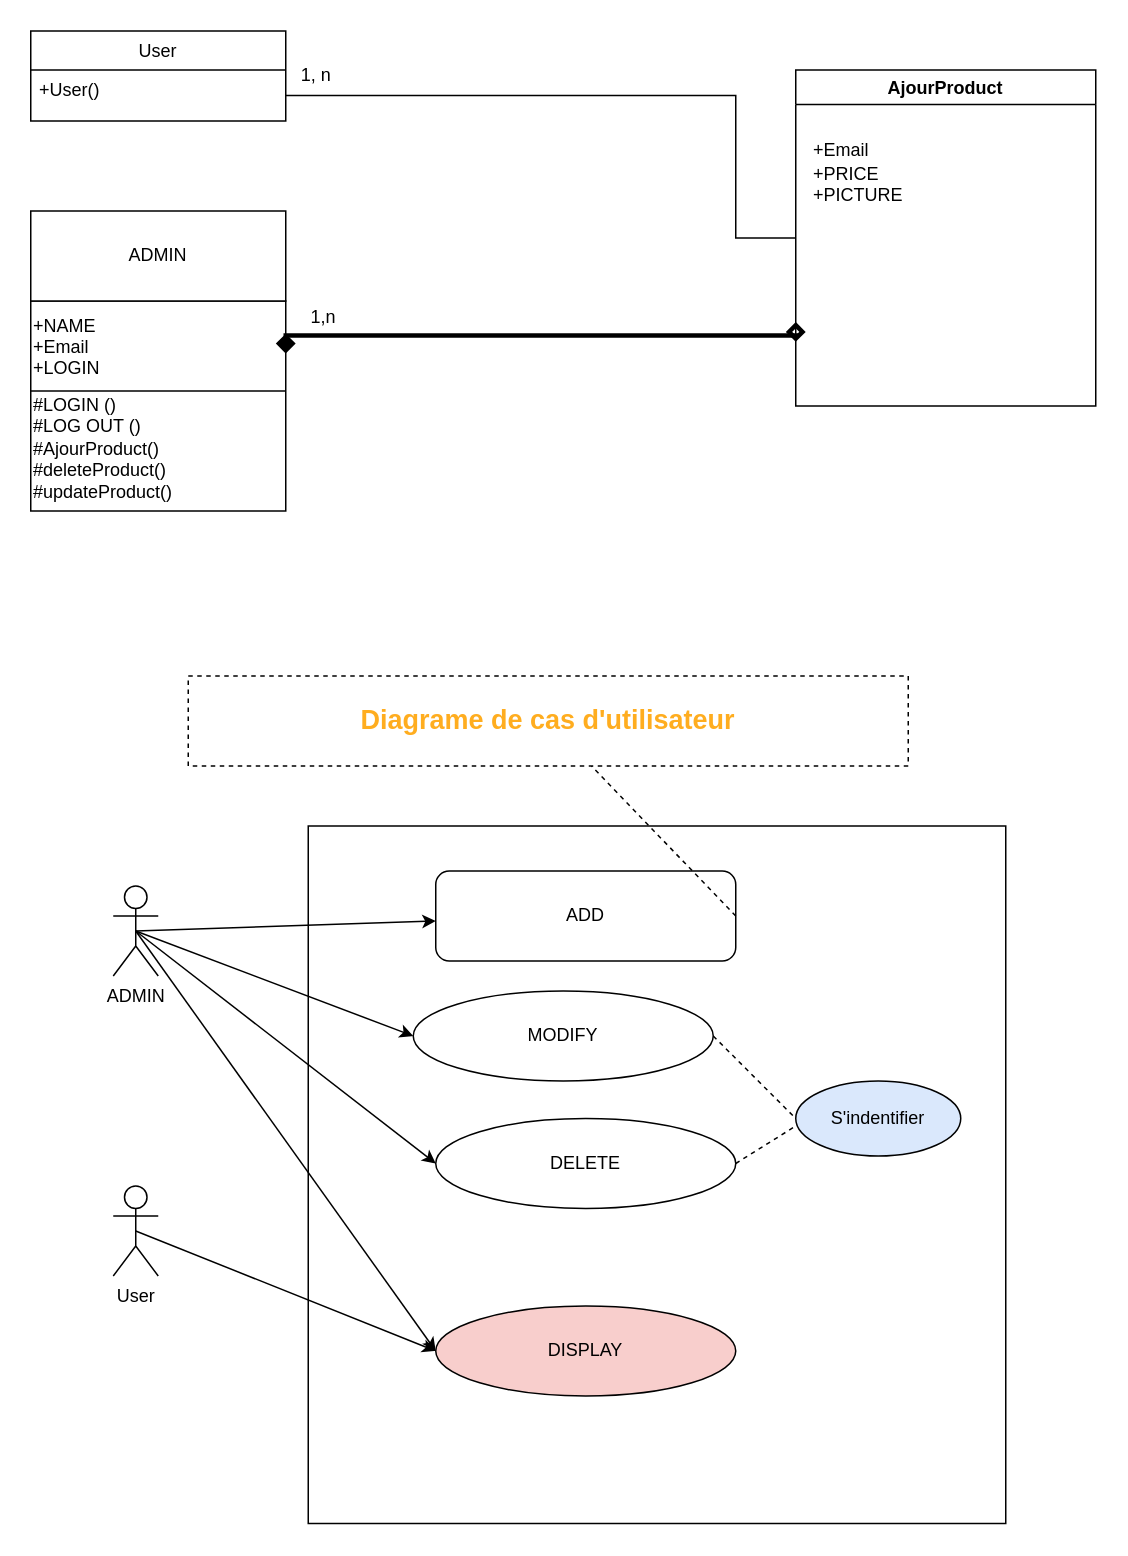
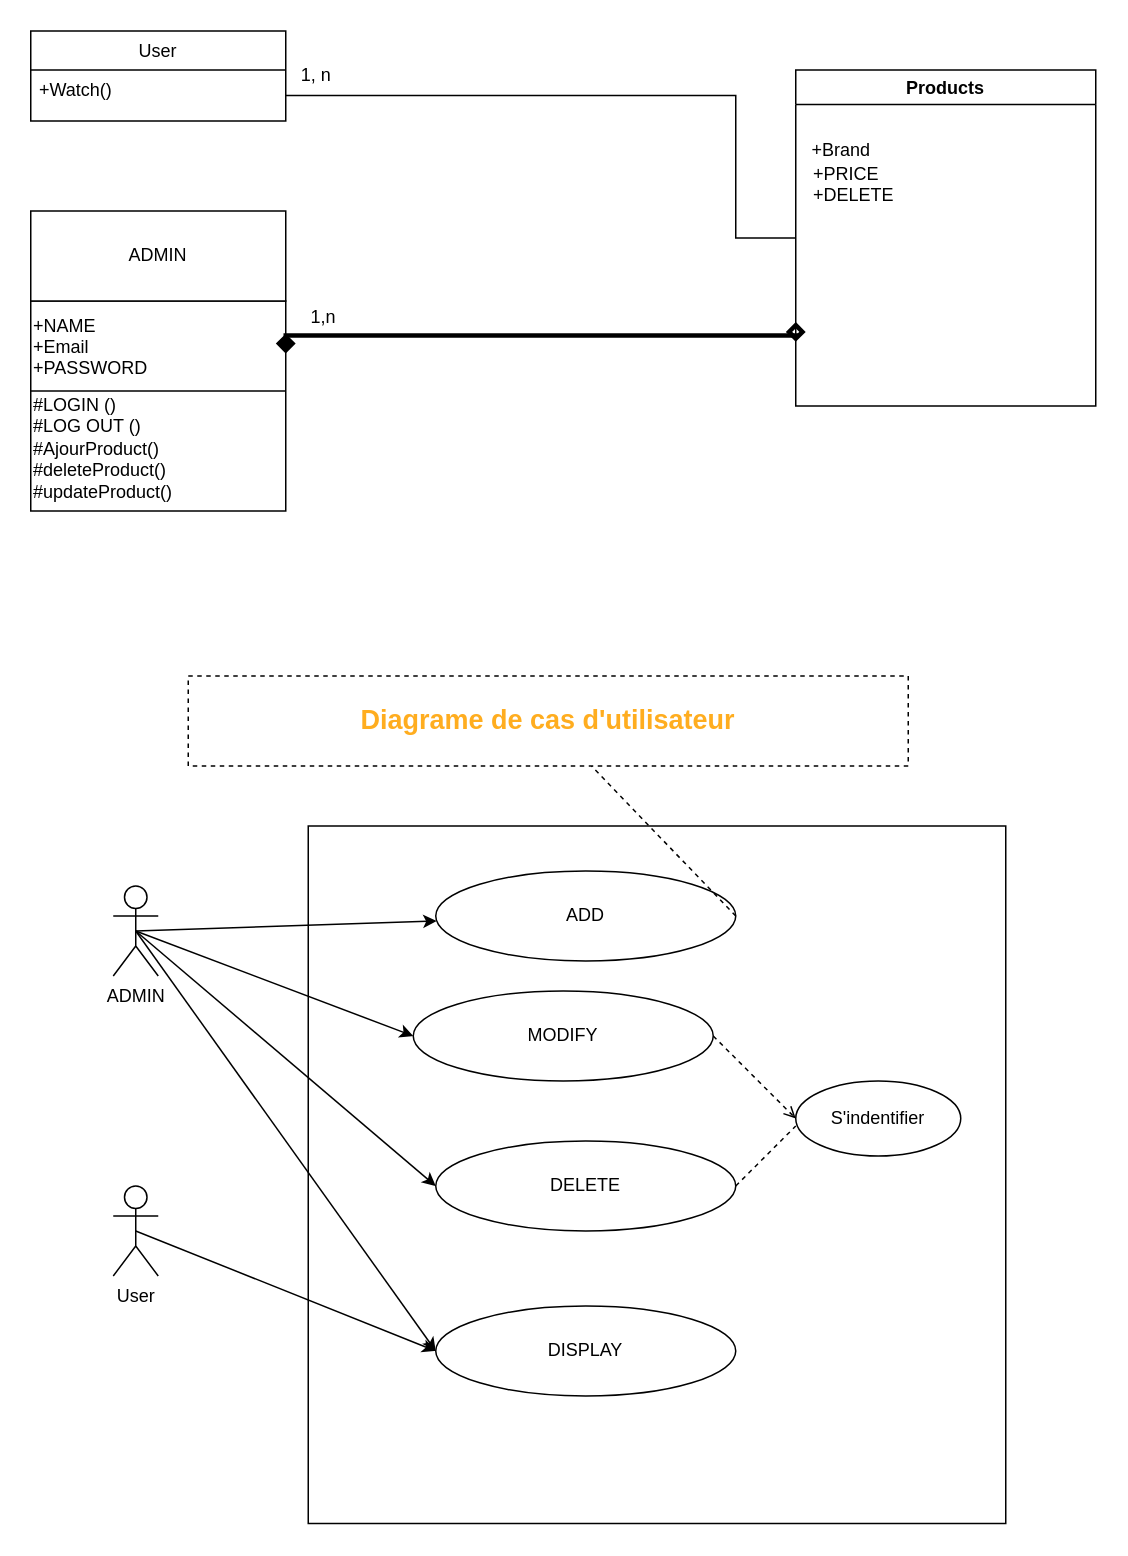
(945, 88) -> (945, 88)
(74, 90) -> (79, 90)
(842, 151) -> (842, 151)
(854, 186) -> (849, 186)
(58, 326) -> (58, 326)
(586, 916) -> (586, 916)
(792, 1115) -> (791, 1114)
(878, 1118) -> (878, 1118)
(586, 1163) -> (586, 1186)
(586, 1351) -> (586, 1351)
